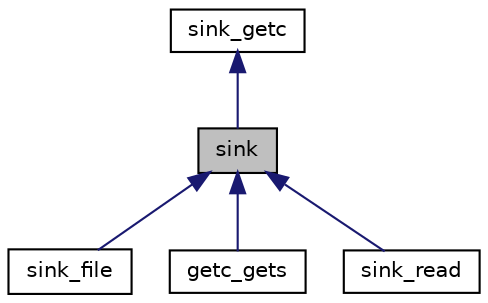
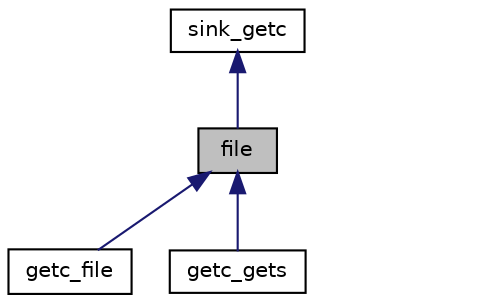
(238, 151) -> (238, 151)
(70, 272) -> (70, 272)
(412, 272) -> none
